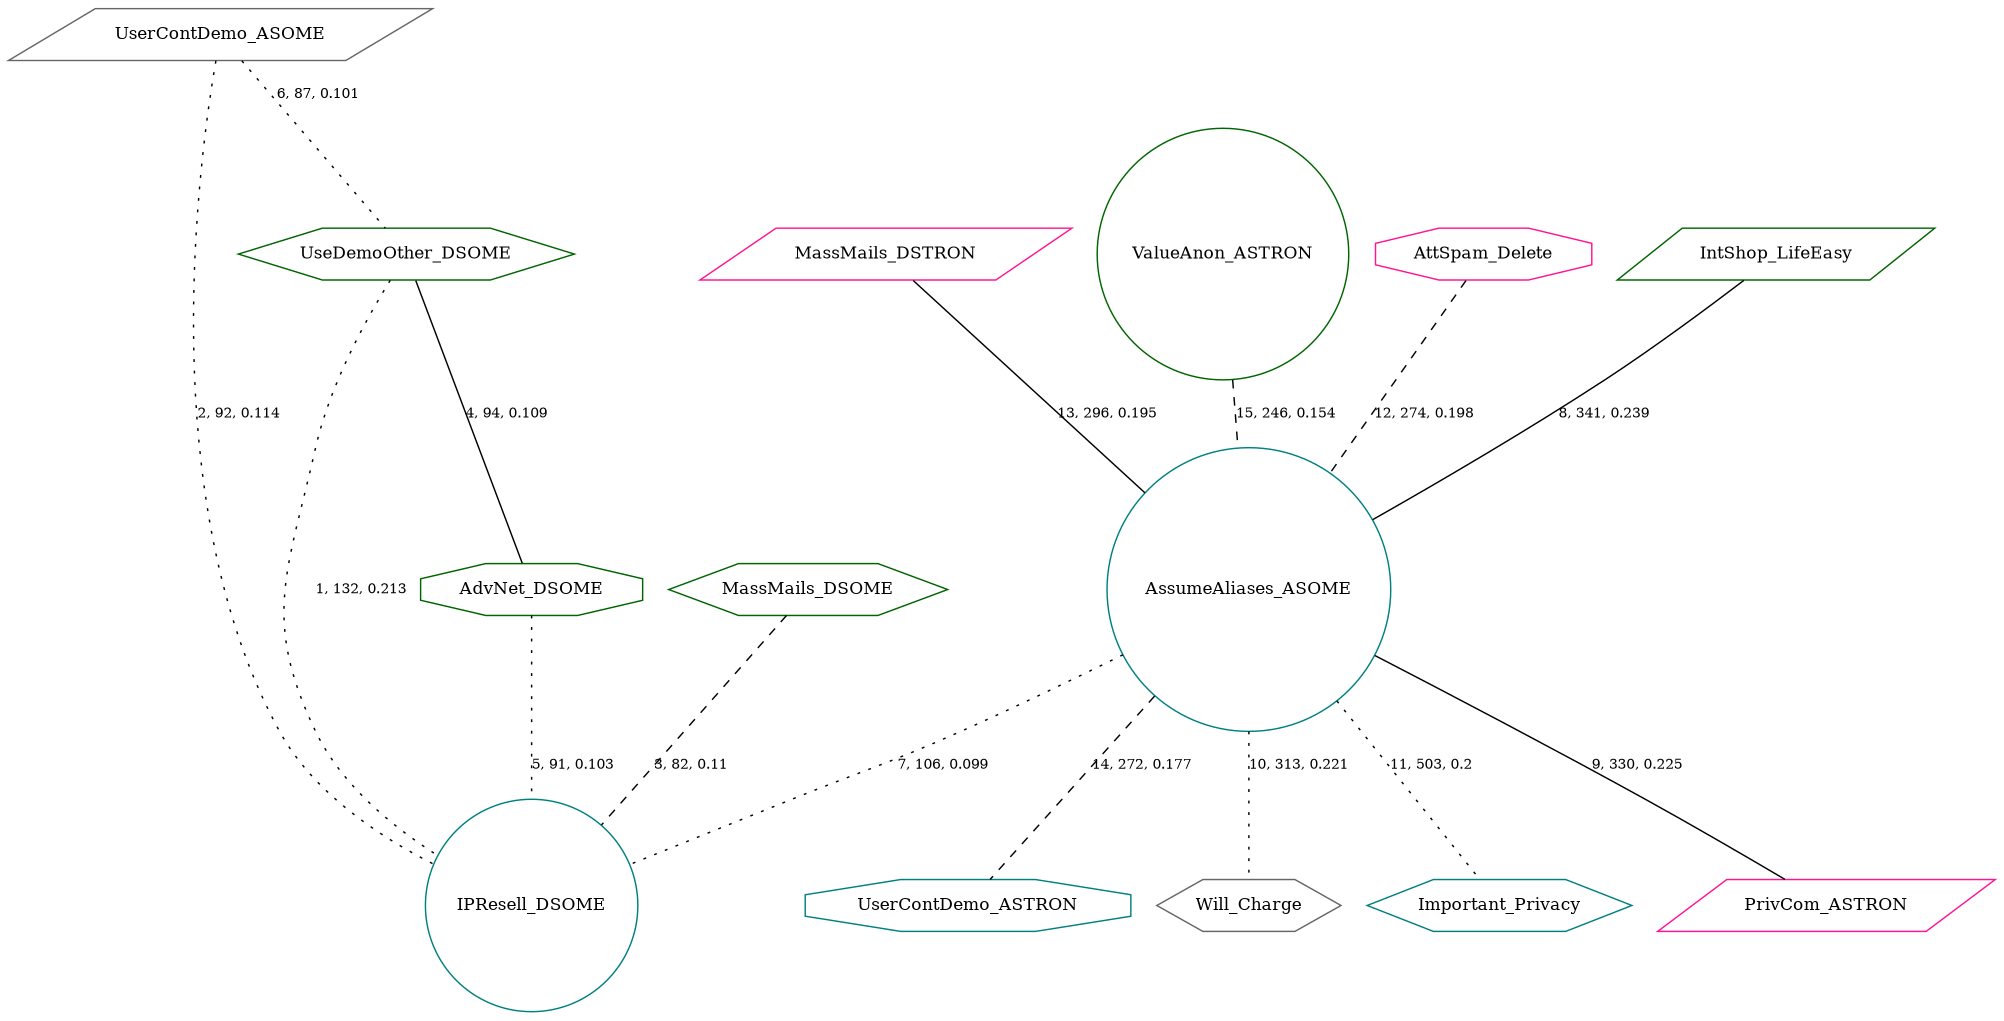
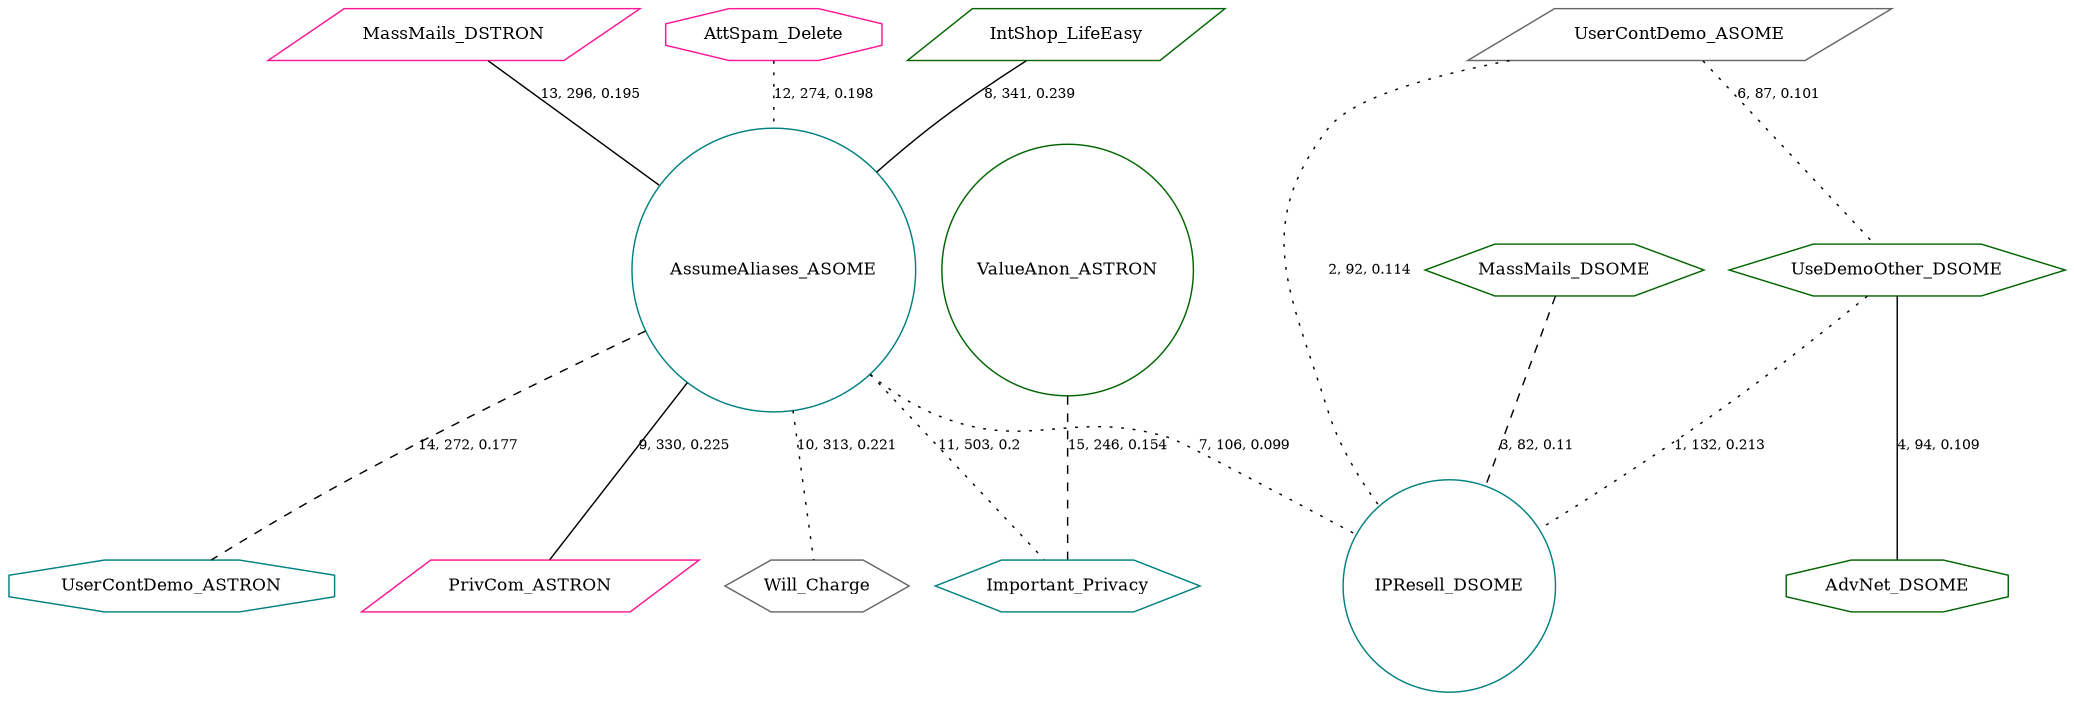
(1398, 377) -> (774, 95)
(1235, 414) -> (1068, 478)
(532, 707) -> none
